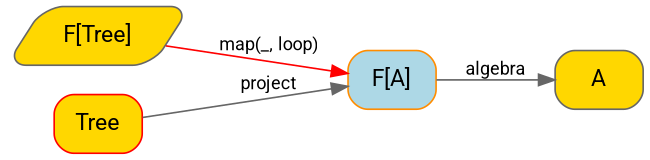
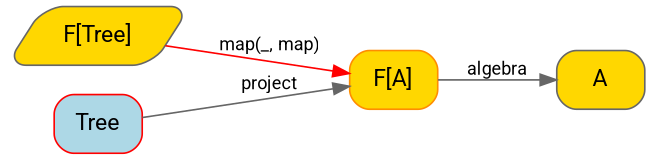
(269, 46) -> (270, 46)
(392, 80) -> (394, 80)
(98, 124) -> (98, 124)
